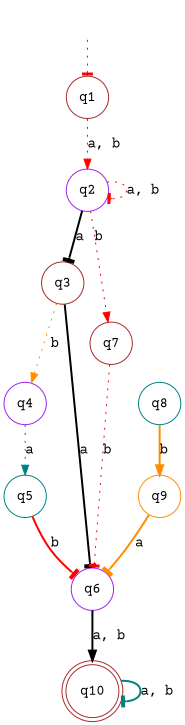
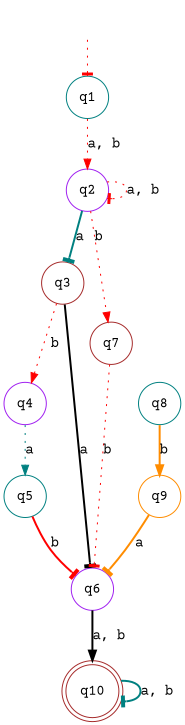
(87, 97) -> (87, 97)
(76, 234) -> (76, 234)
(45, 338) -> (45, 338)
